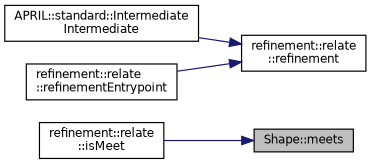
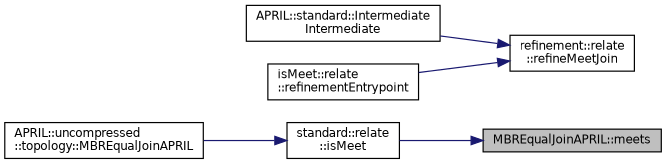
(304, 53) -> (572, 53)
(102, 82) -> (343, 82)
(102, 141) -> (343, 141)
none -> (104, 141)
(304, 141) -> (572, 141)
